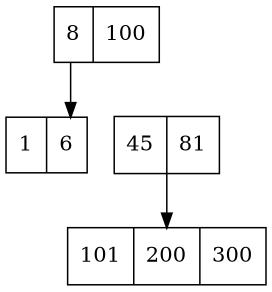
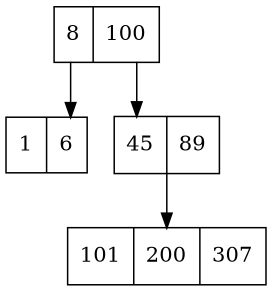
none -> (137, 82)
(193, 144) -> (193, 144)
(233, 255) -> (233, 255)
